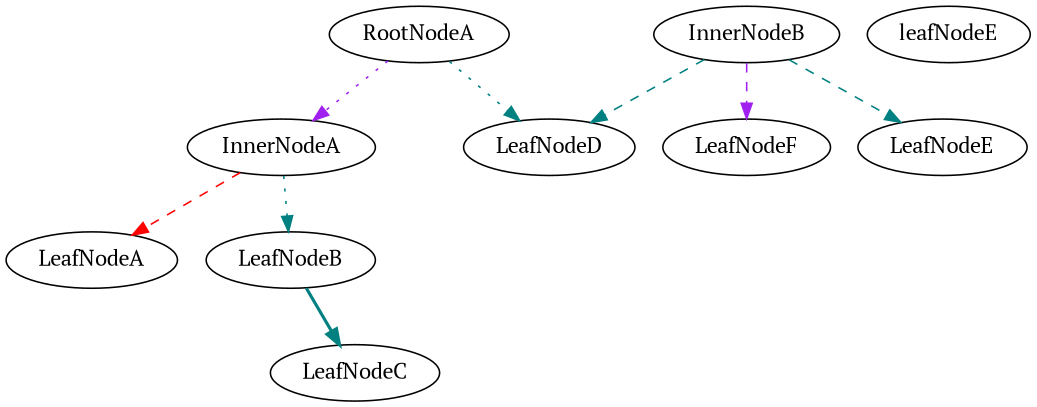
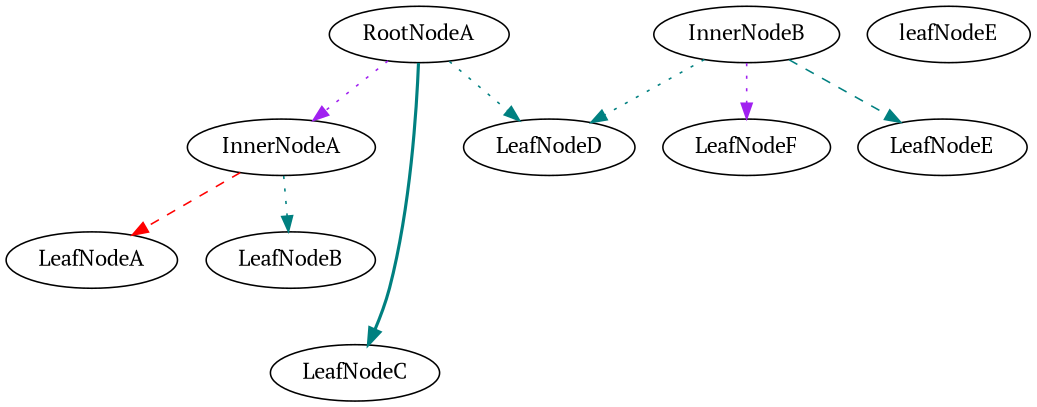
(747, 83) -> (747, 83)
(655, 87) -> (655, 87)
(319, 310) -> (407, 198)
